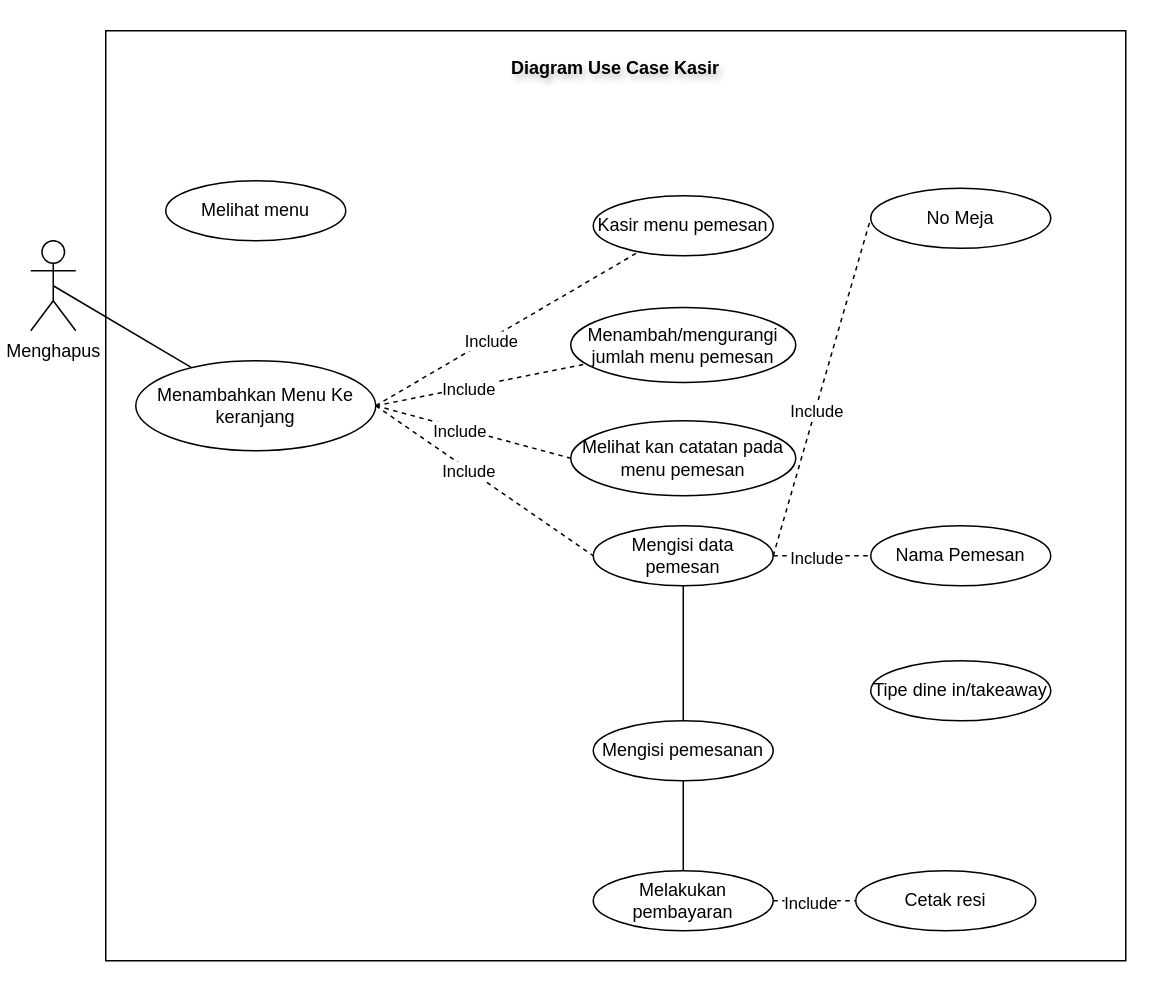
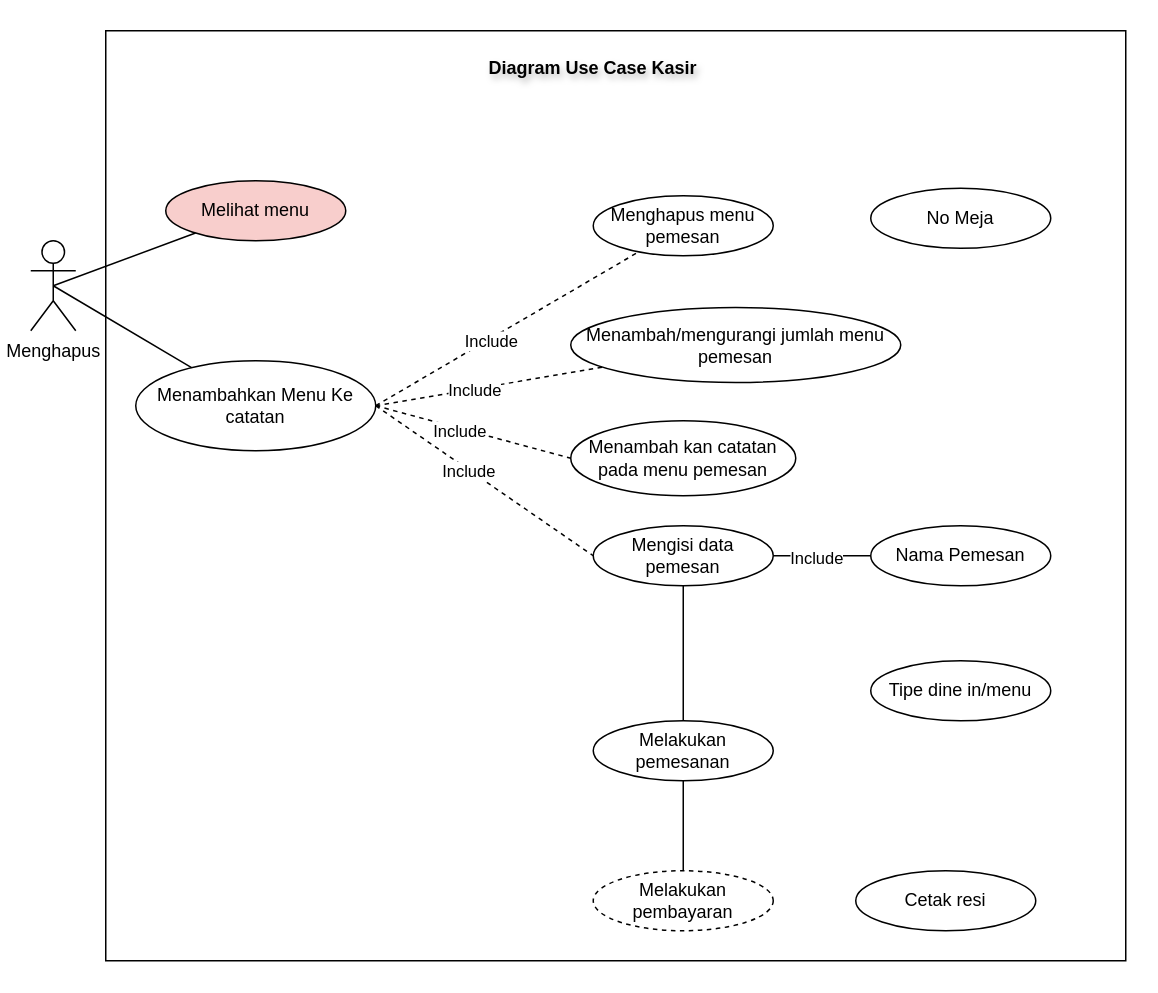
(616, 68) -> (593, 68)
(256, 211) -> (256, 211)
(683, 226) -> (683, 226)
none -> (133, 256)
(683, 345) -> (736, 345)
(822, 387) -> none
(256, 406) -> (256, 406)
(683, 458) -> (683, 458)
(855, 556) -> (855, 556)
(961, 691) -> (961, 691)
(683, 751) -> (683, 751)
(683, 901) -> (683, 901)
(815, 901) -> none
